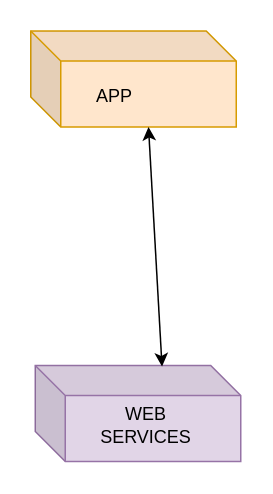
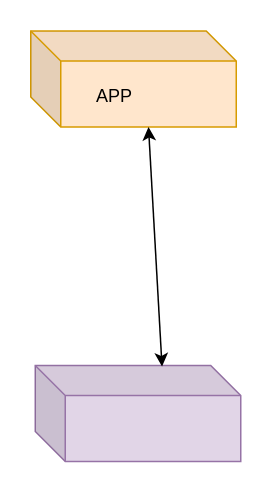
(146, 425) -> none
